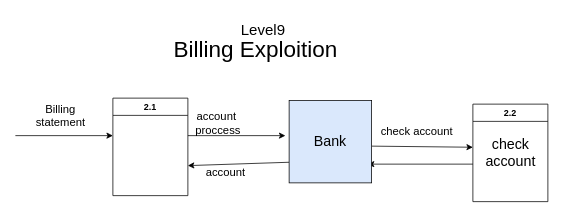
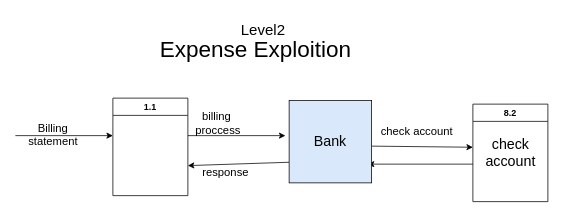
(263, 38) -> (263, 38)
(256, 63) -> (256, 63)
(150, 107) -> (150, 107)
(510, 113) -> (510, 113)
(60, 115) -> (53, 134)
(218, 123) -> (218, 123)
(226, 171) -> (226, 171)
